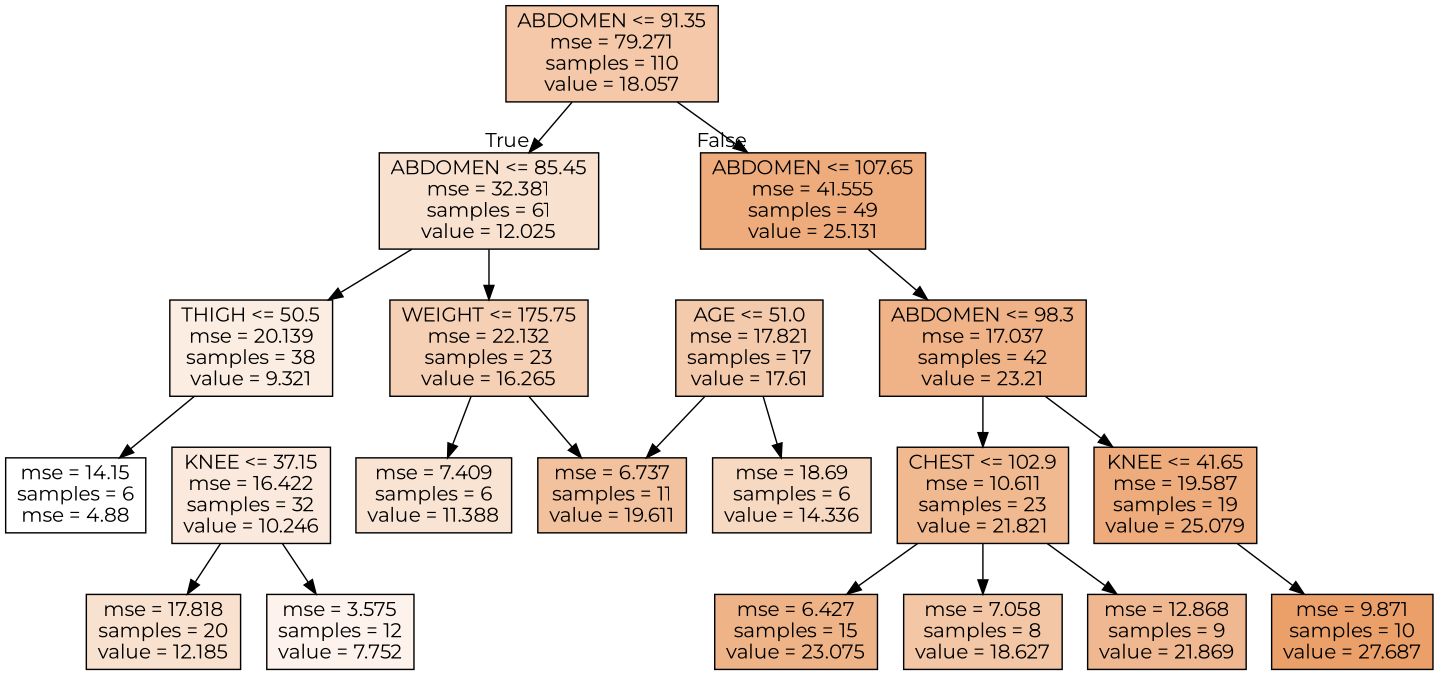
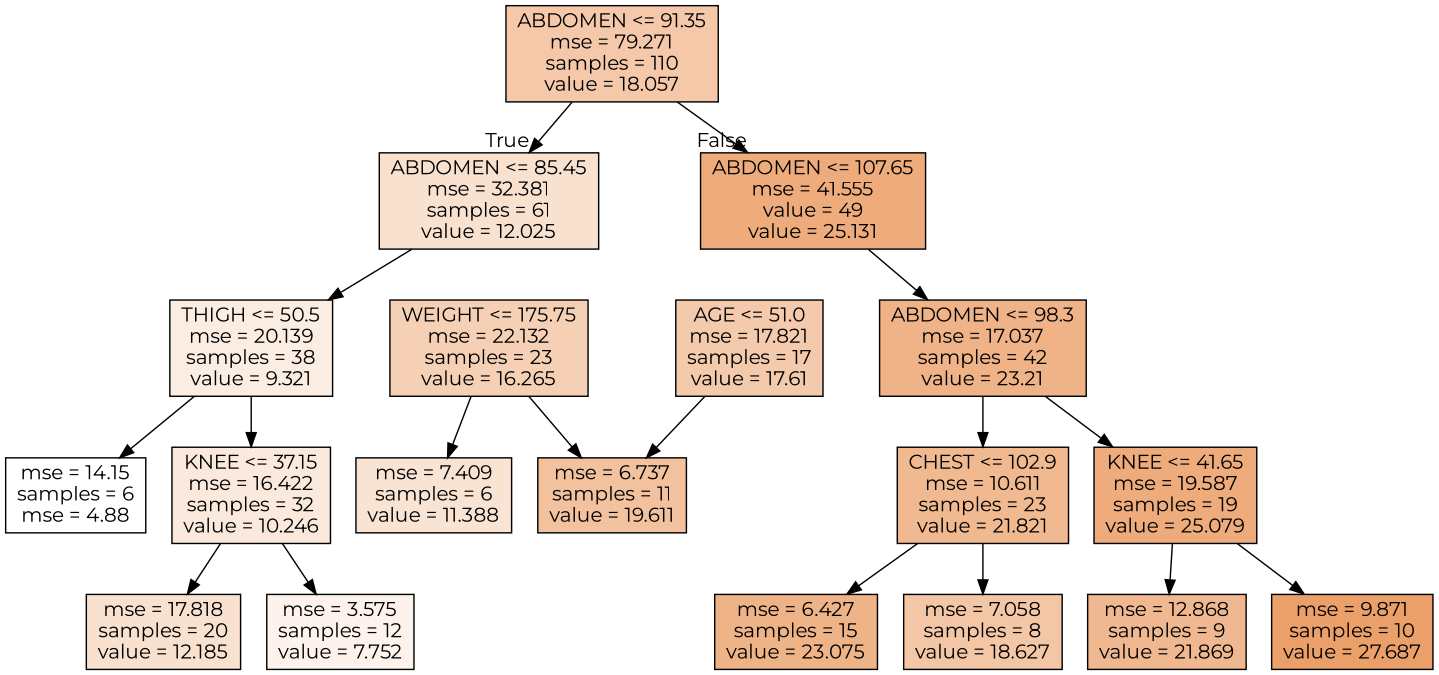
(813, 201) -> (813, 201)
(489, 267) -> none
none -> (251, 414)
(792, 495) -> none
(1076, 564) -> (1171, 562)
